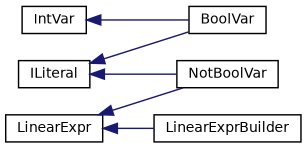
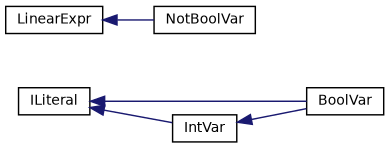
(141, 74) -> (138, 116)
(228, 128) -> none
